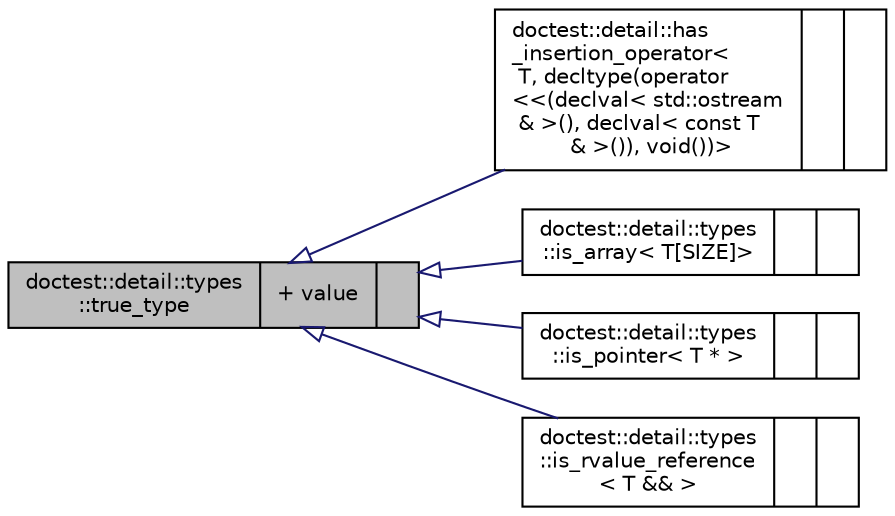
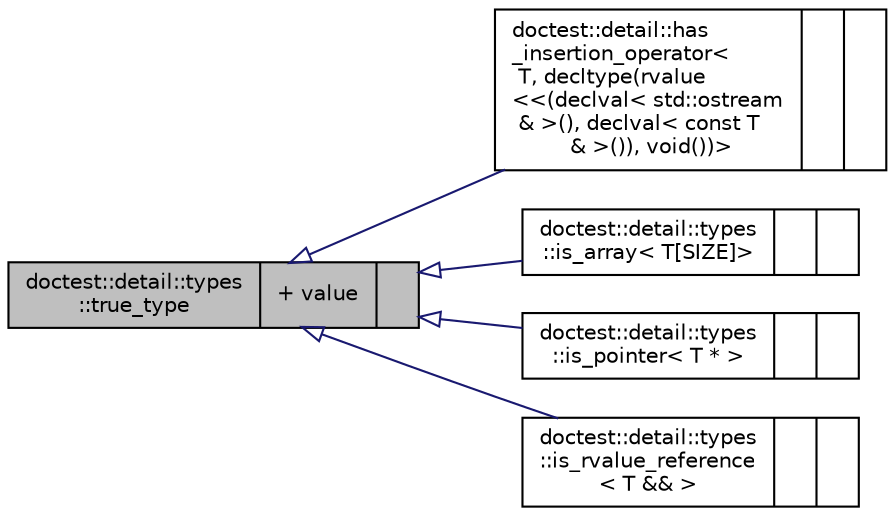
(621, 77) -> (609, 77)
